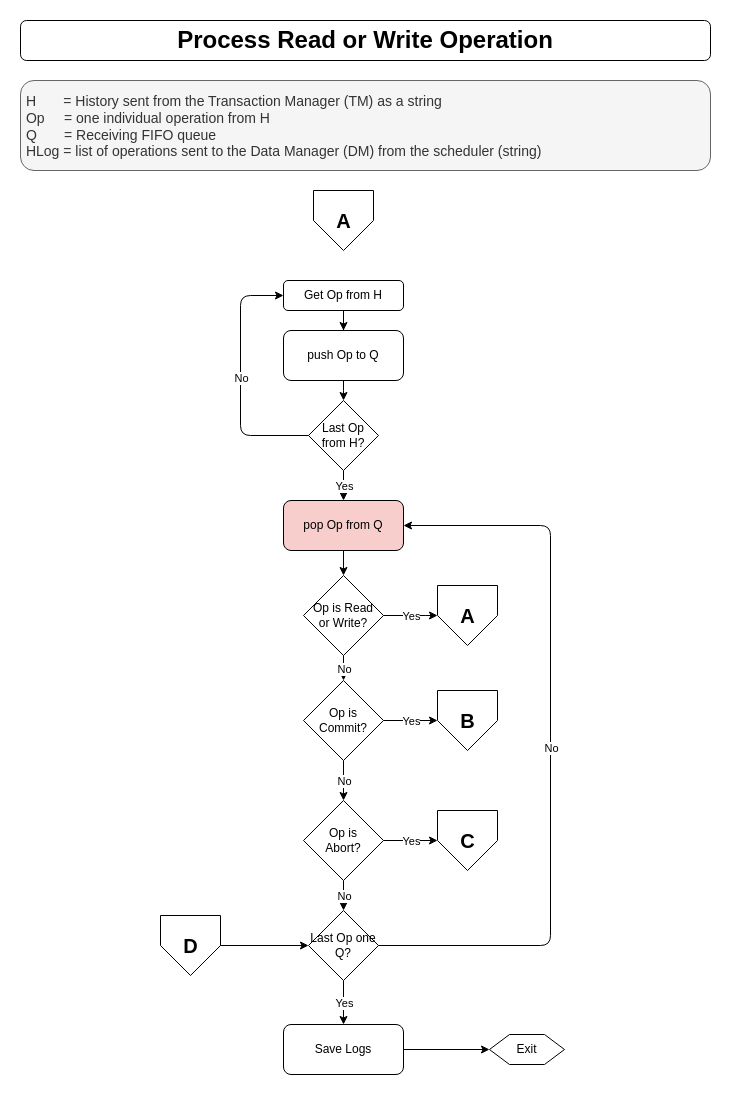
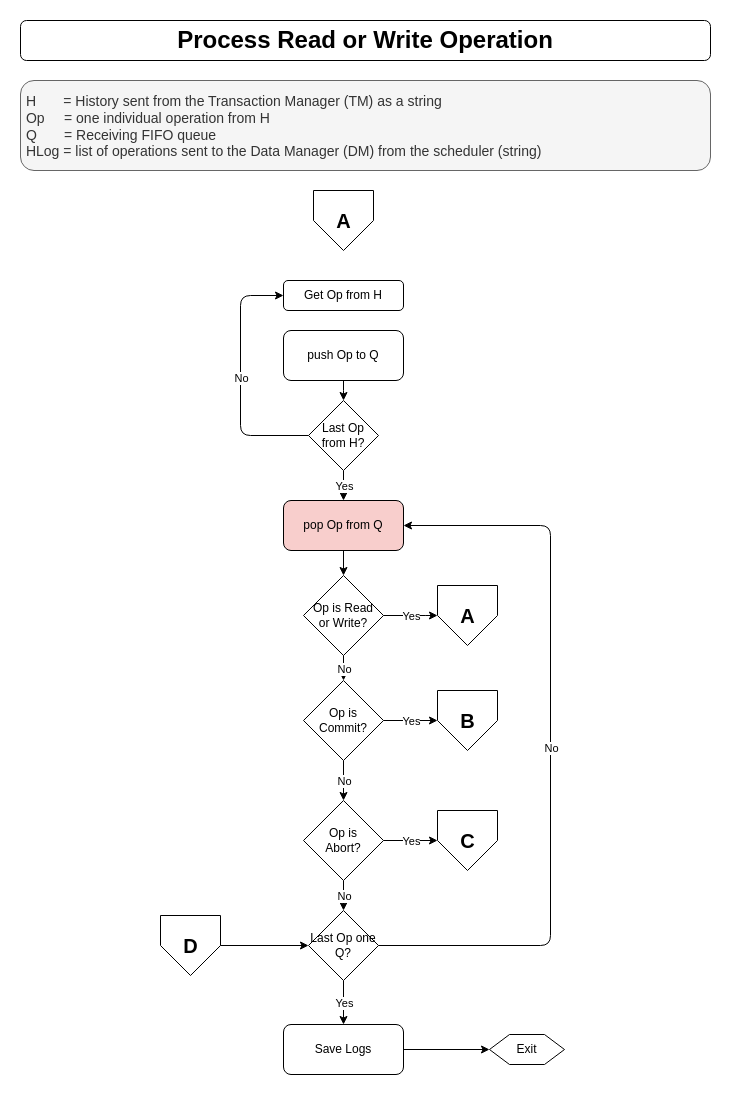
(344, 325) -> none
